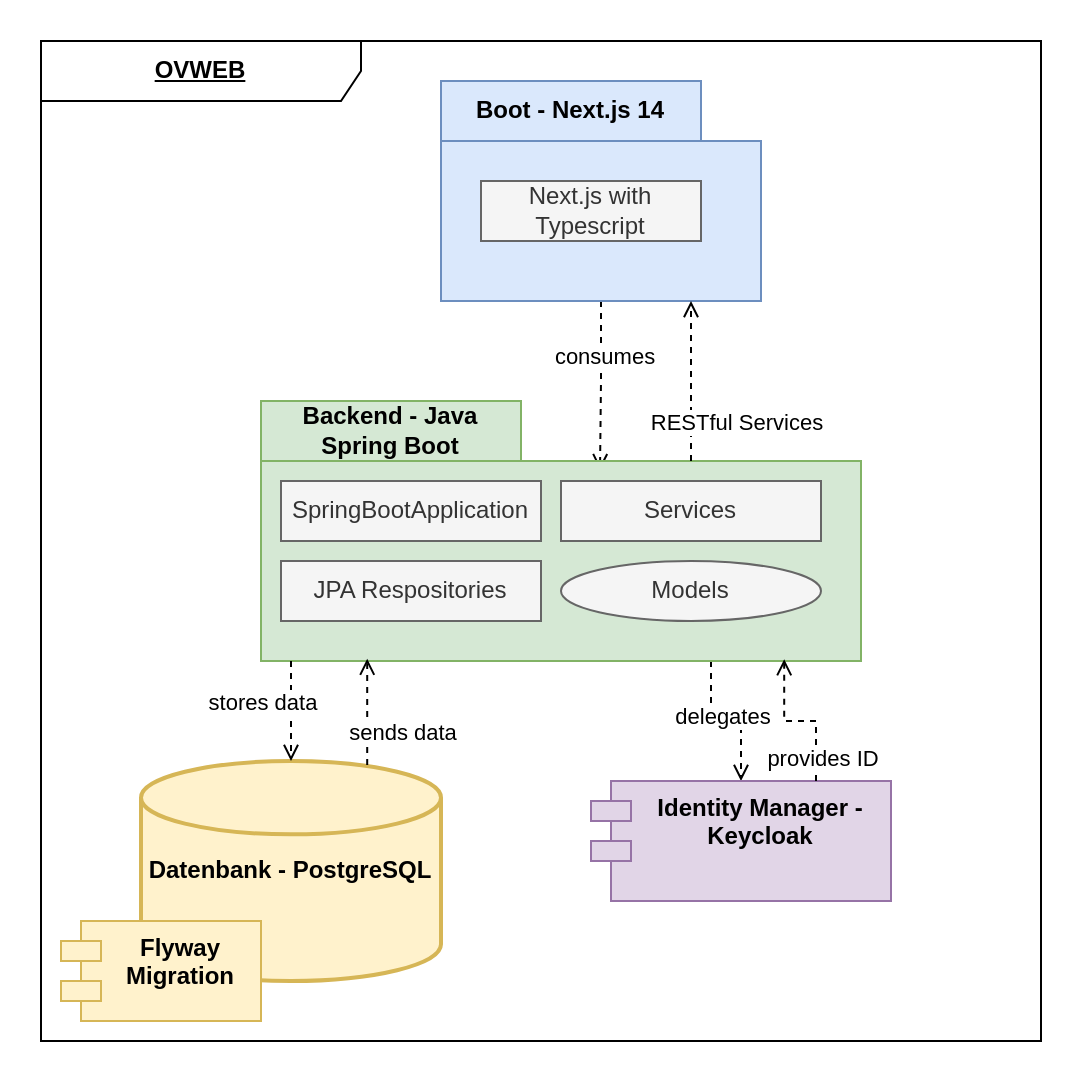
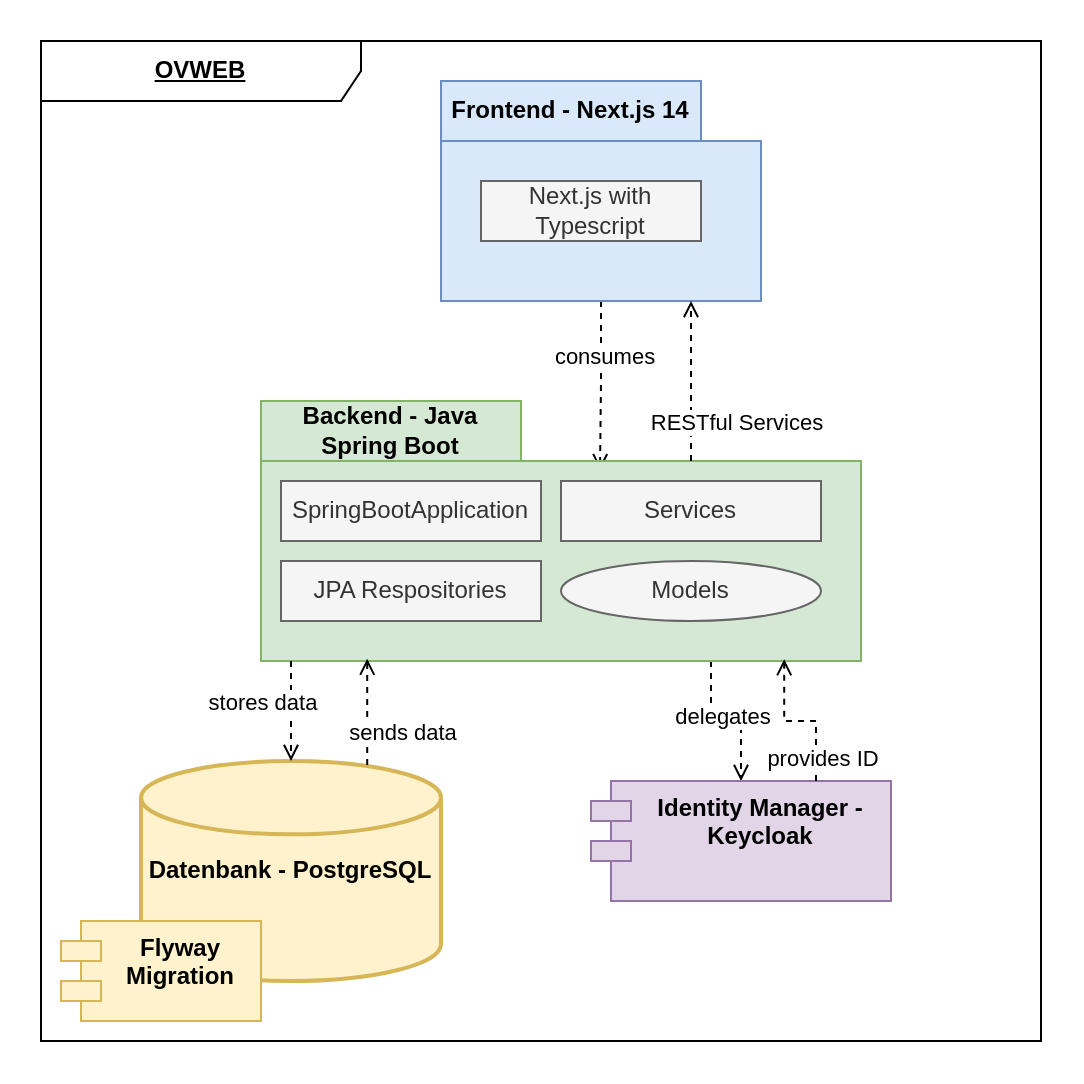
(571, 111) -> (571, 111)
